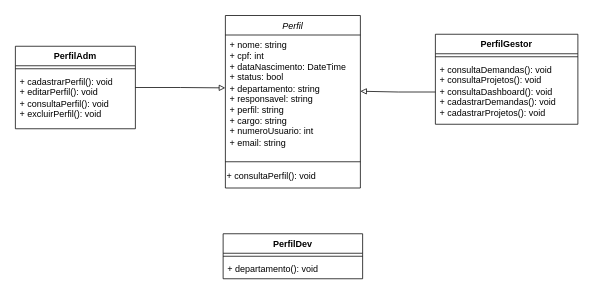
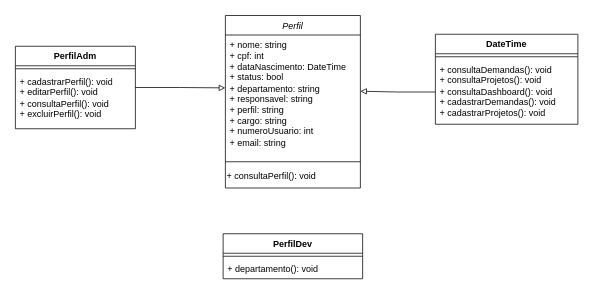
(507, 45) -> (507, 45)
